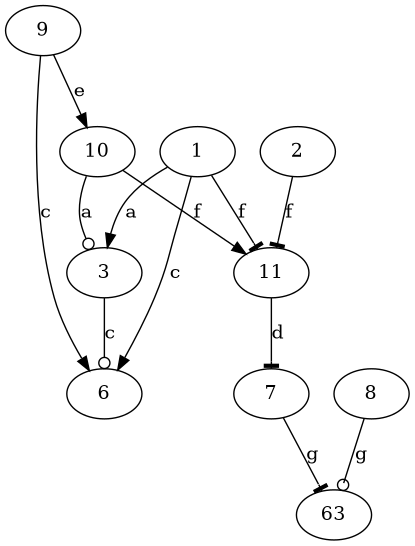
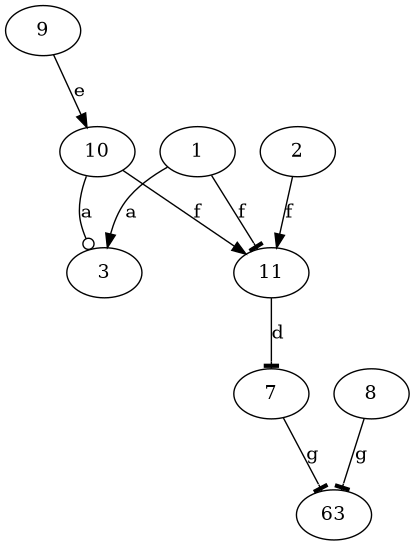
(285, 209) -> (285, 209)
(104, 394) -> none
(354, 451) -> (354, 451)
